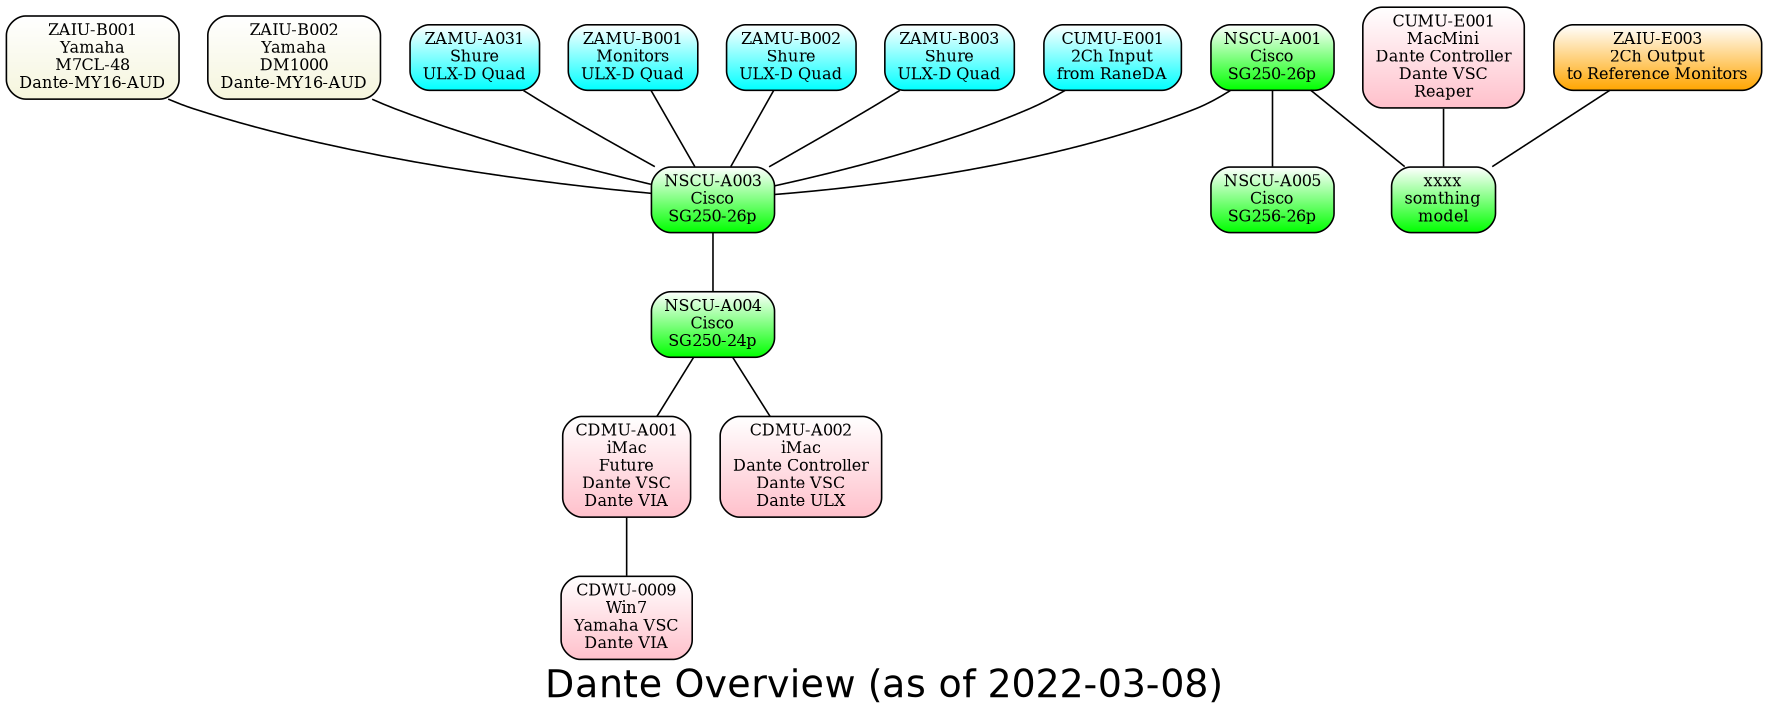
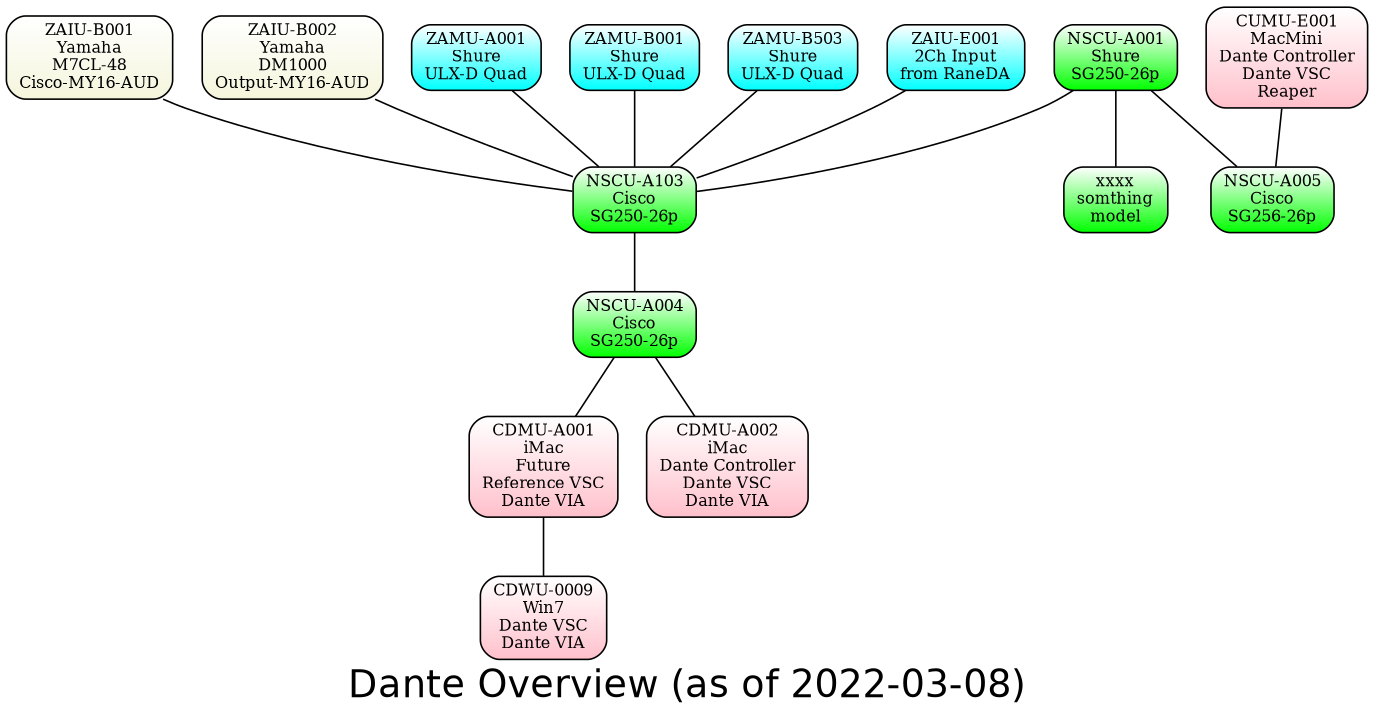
(93, 58) -> (90, 58)
(294, 58) -> (293, 58)
(475, 58) -> (476, 58)
(633, 58) -> (635, 58)
(791, 58) -> none
(950, 58) -> (793, 58)
(1113, 58) -> (956, 58)
(1272, 58) -> (1116, 58)
(1658, 58) -> none
(1444, 138) -> (1279, 138)
(713, 200) -> (635, 200)
(713, 325) -> (635, 325)
(627, 467) -> (544, 467)
(801, 467) -> (727, 467)
(627, 618) -> (544, 618)
